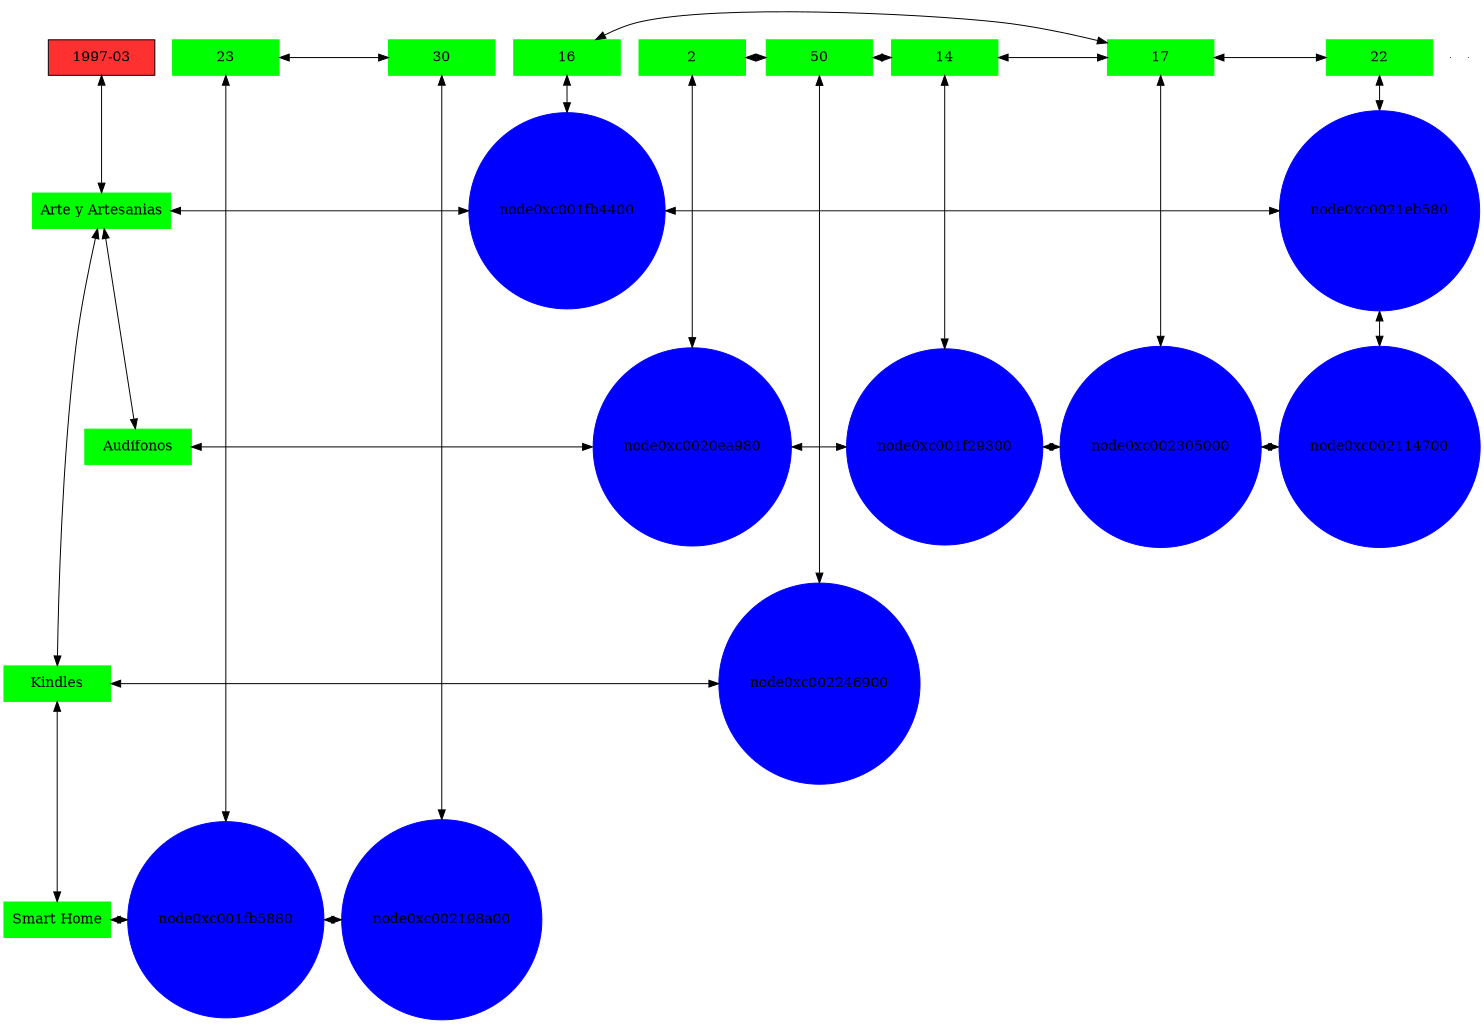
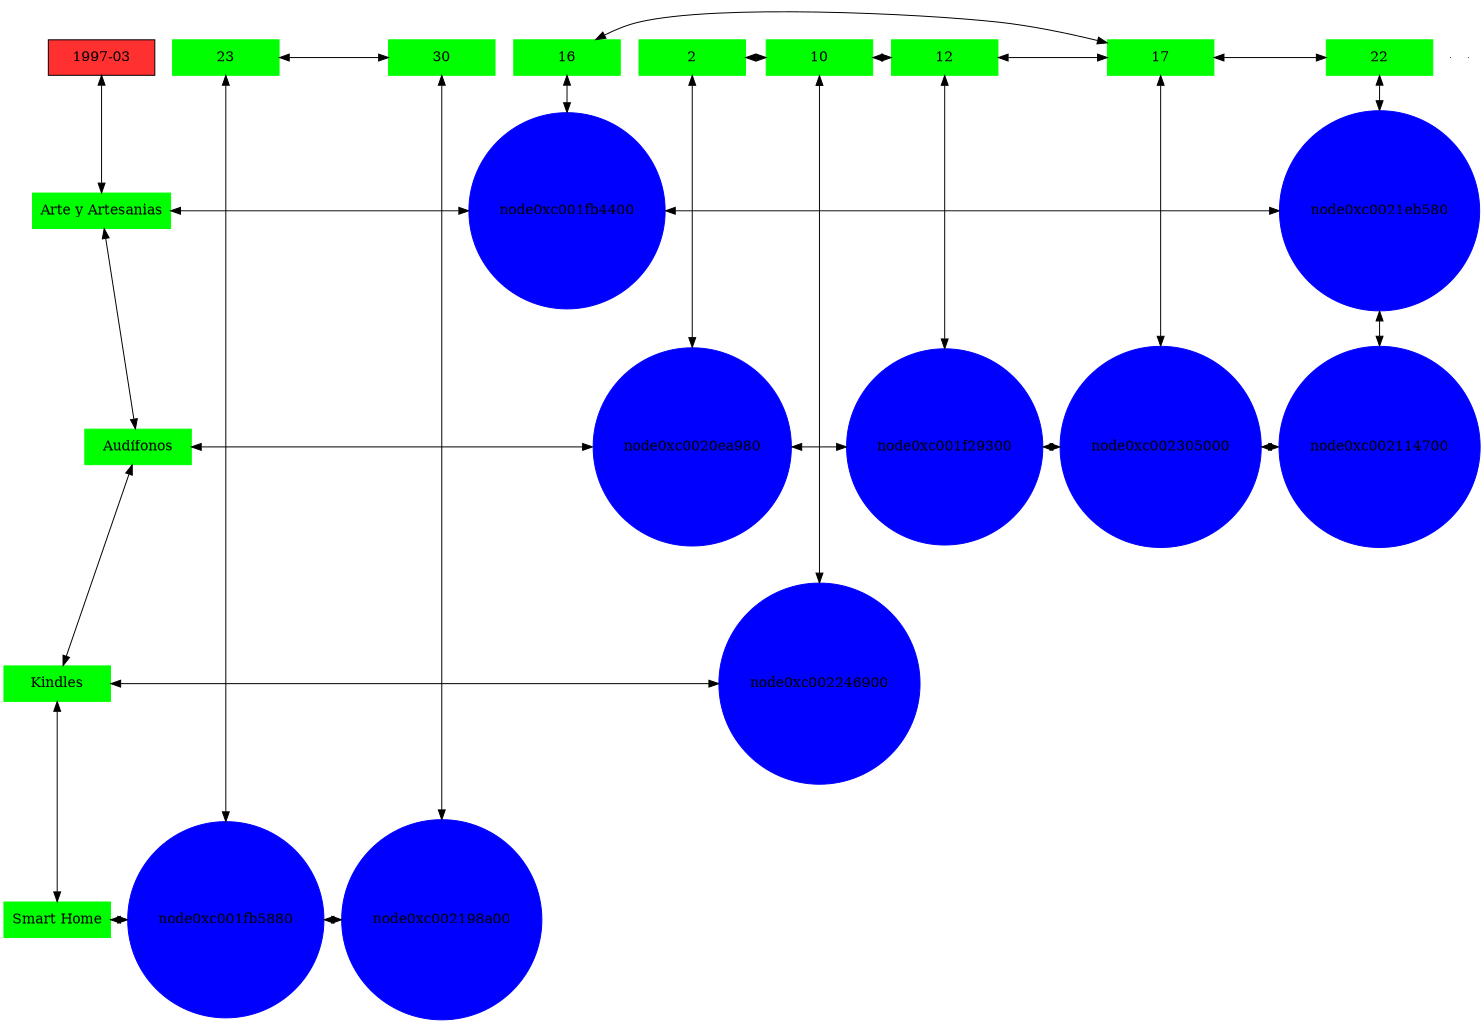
(819, 58) -> (819, 58)
(945, 58) -> (945, 58)
(66, 446) -> (98, 565)
